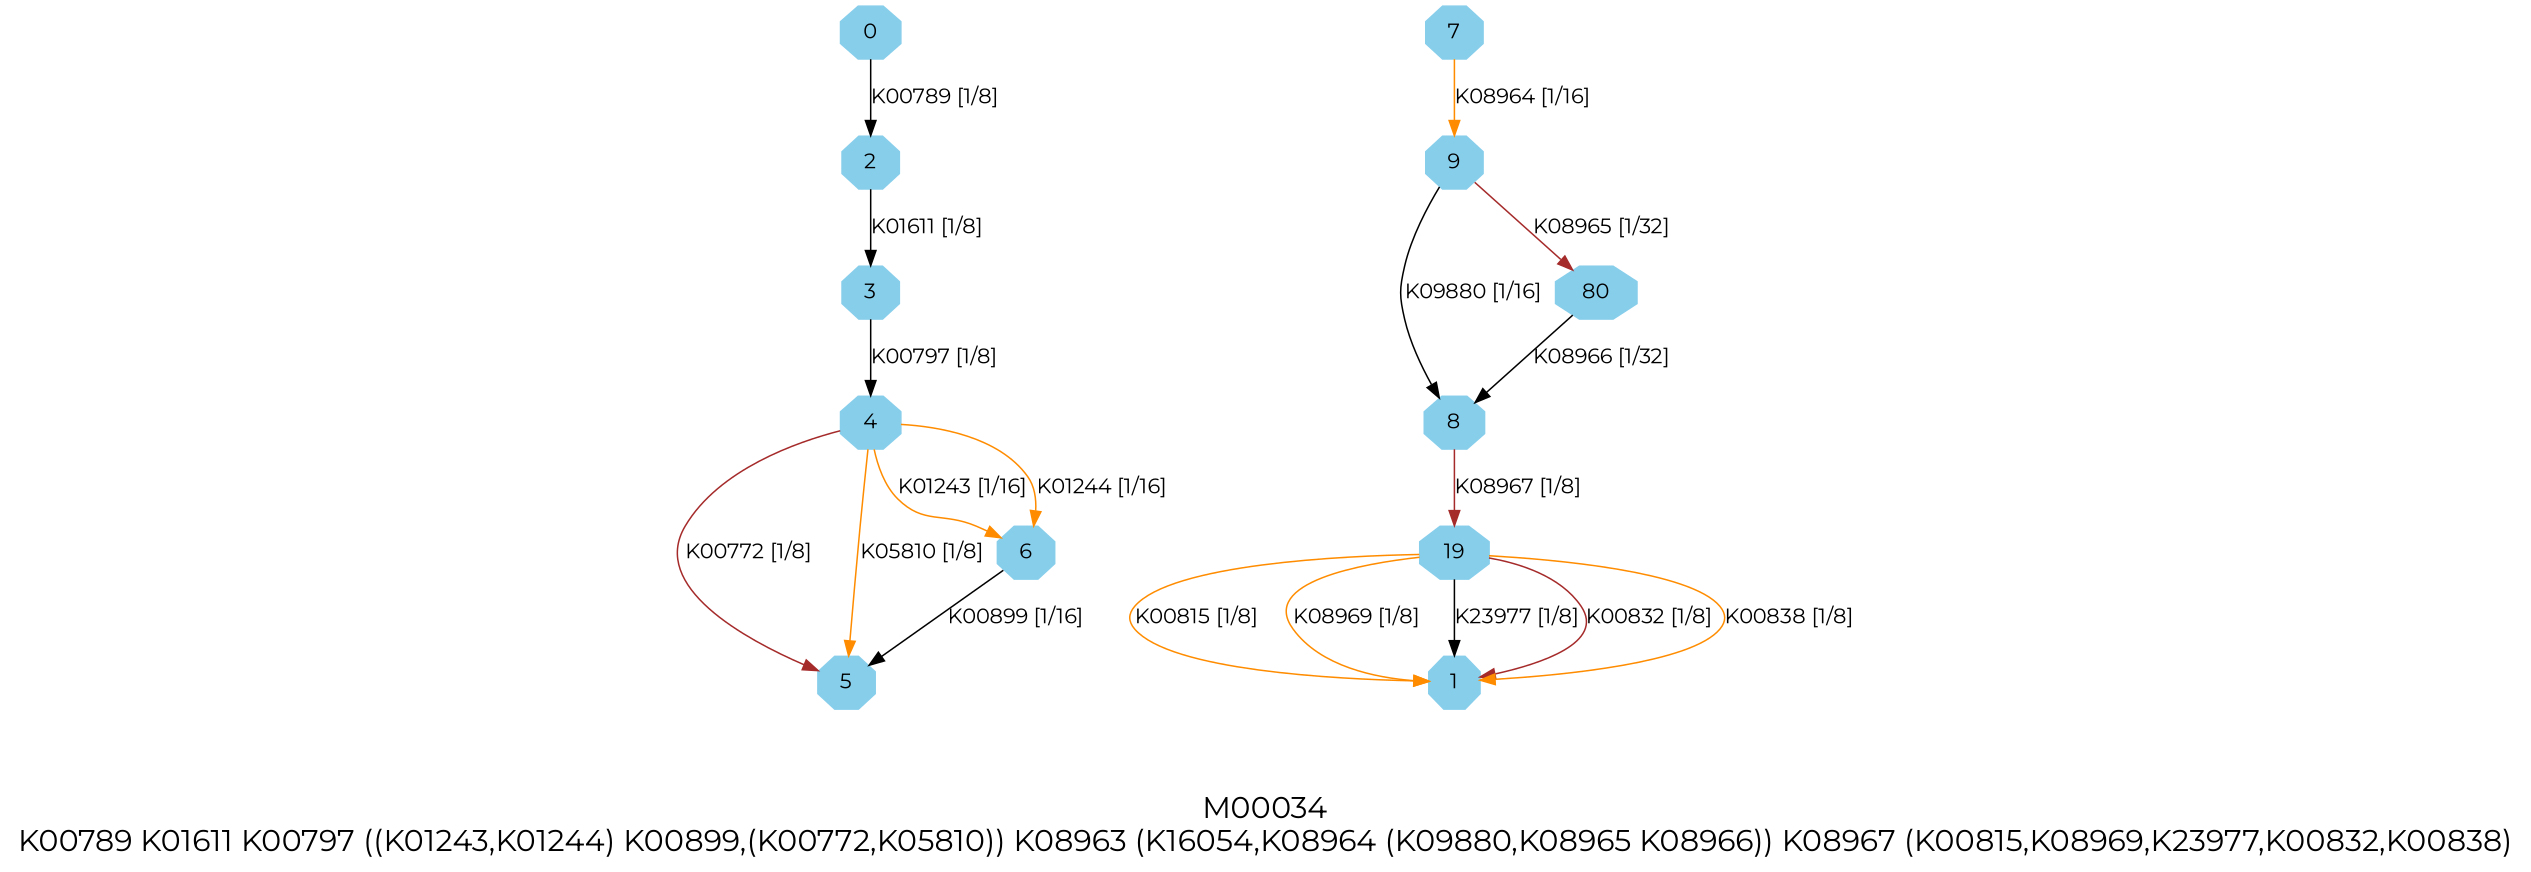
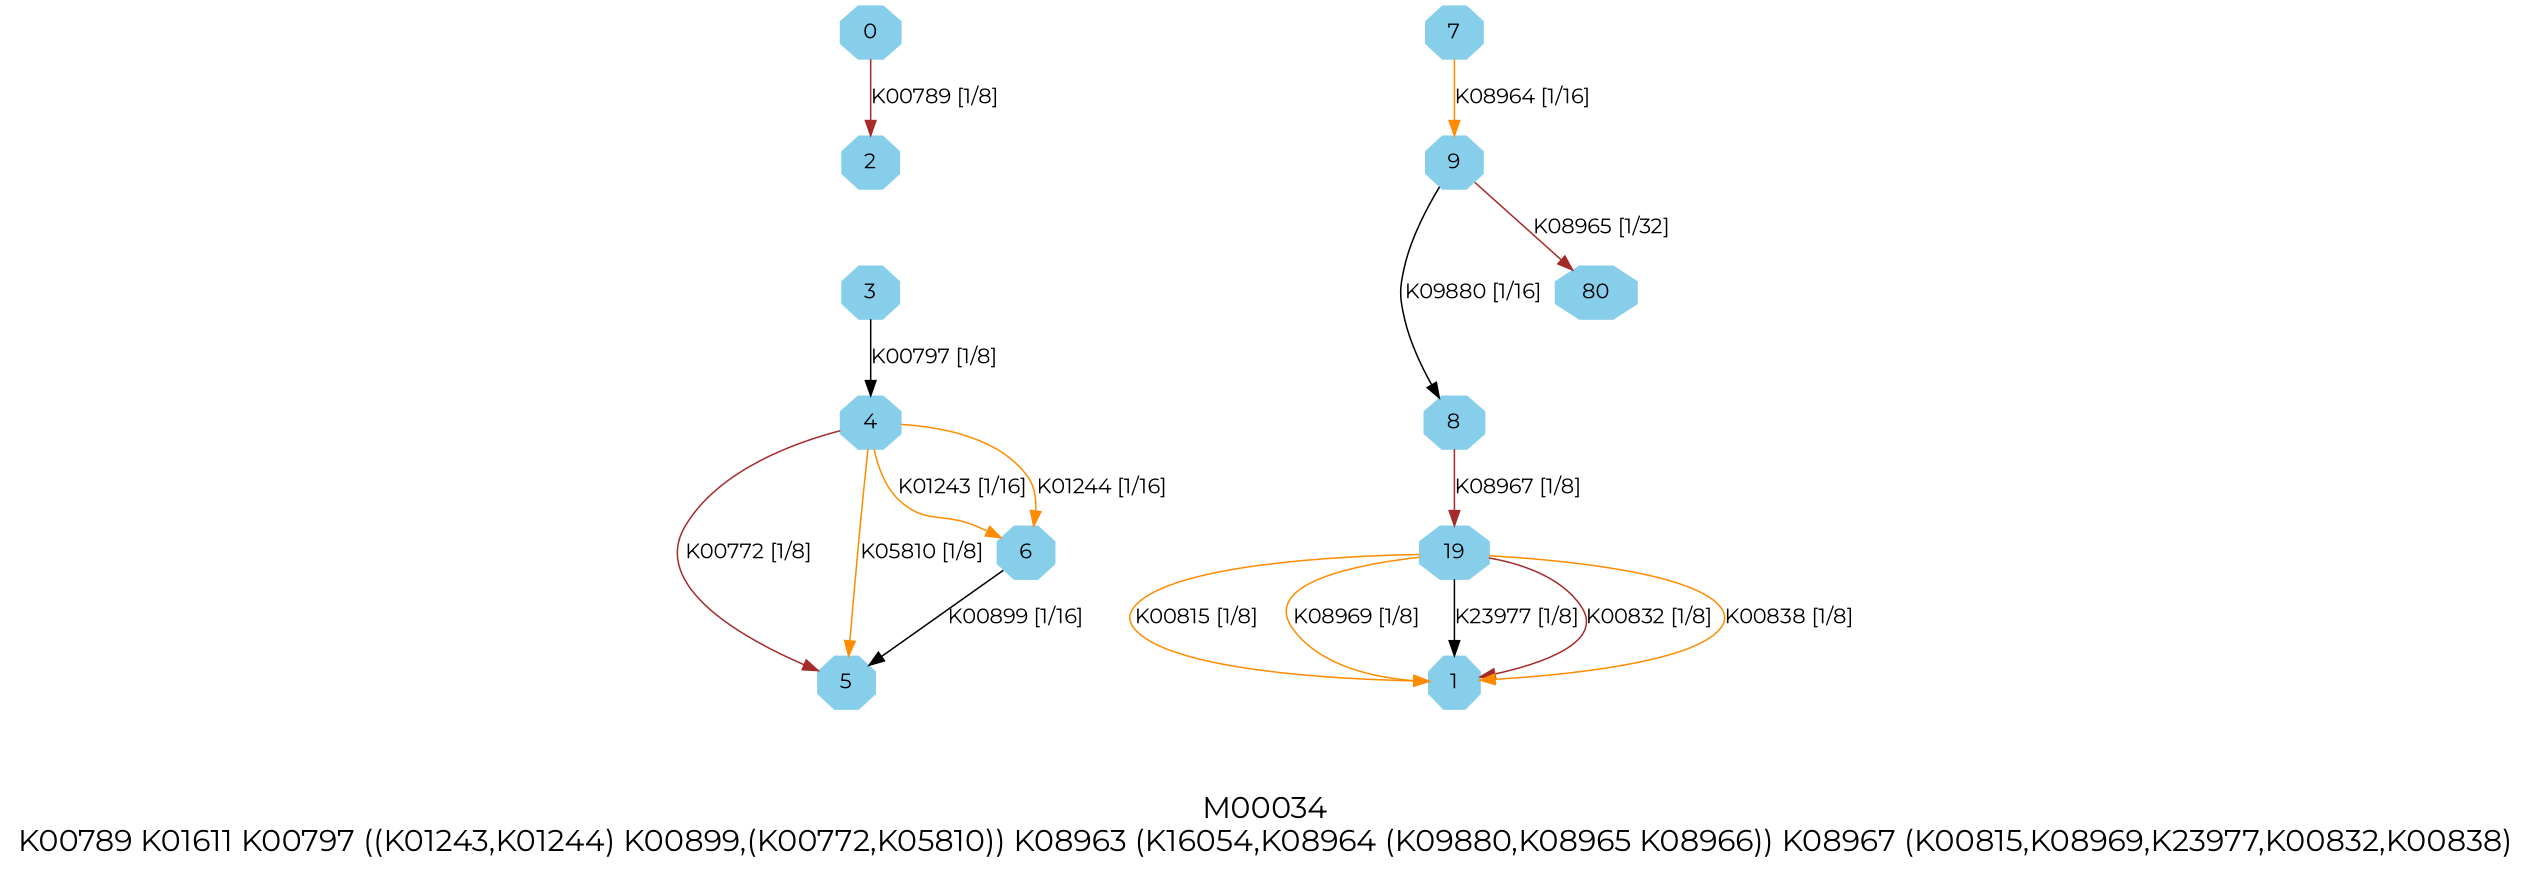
(871, 90) -> (871, 90)
(871, 220) -> none
(1530, 354) -> none
